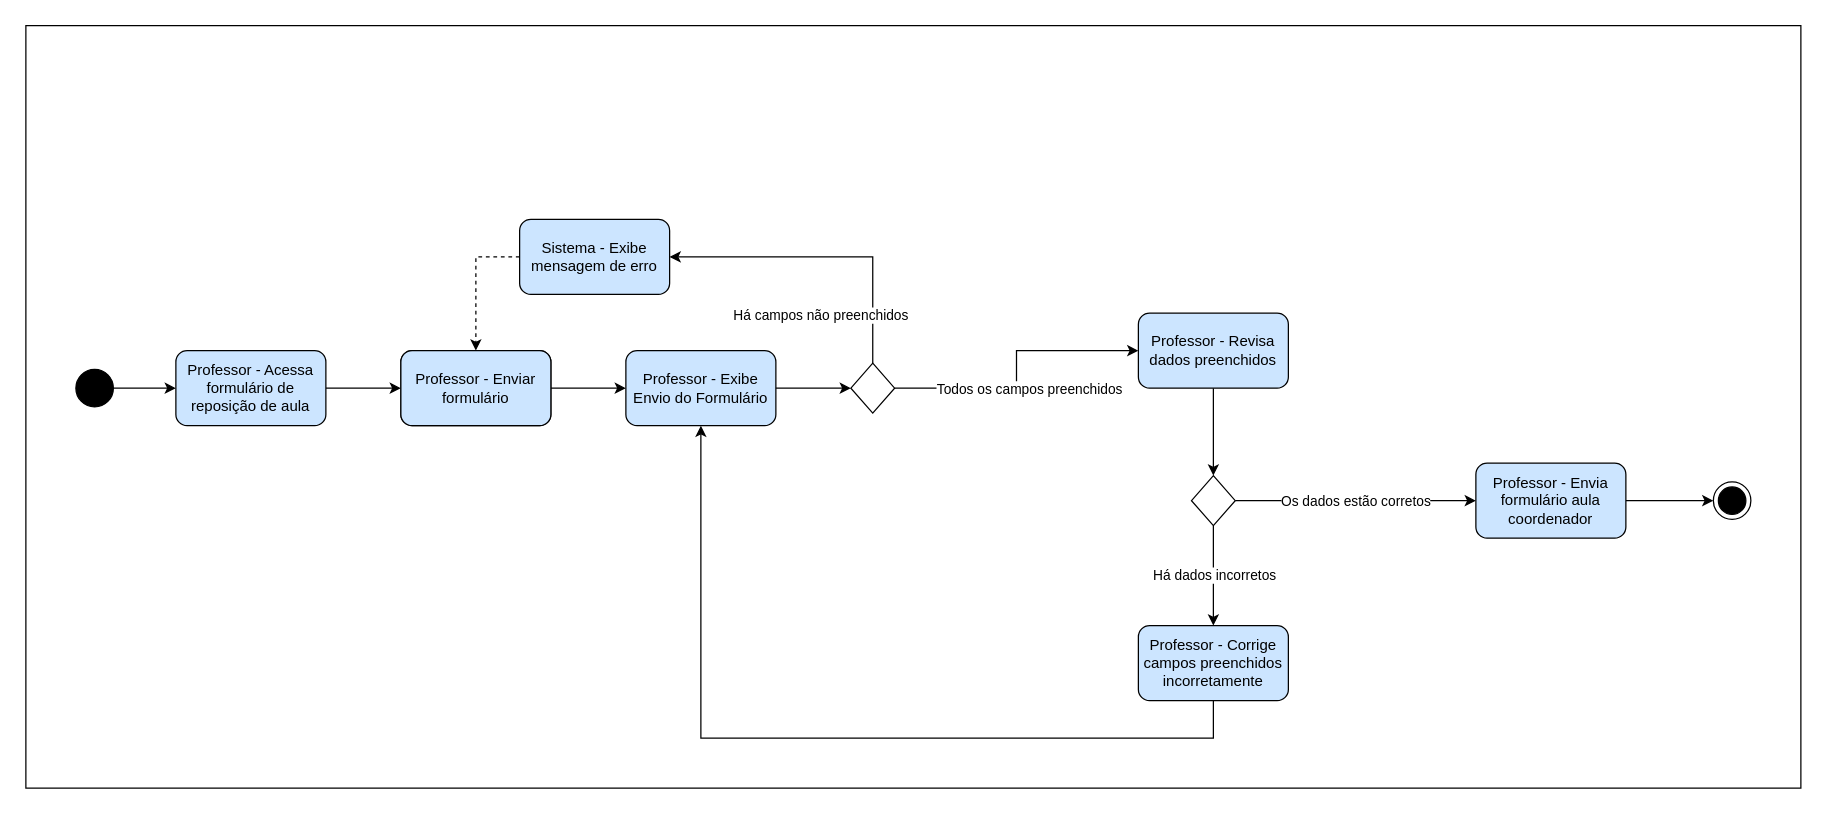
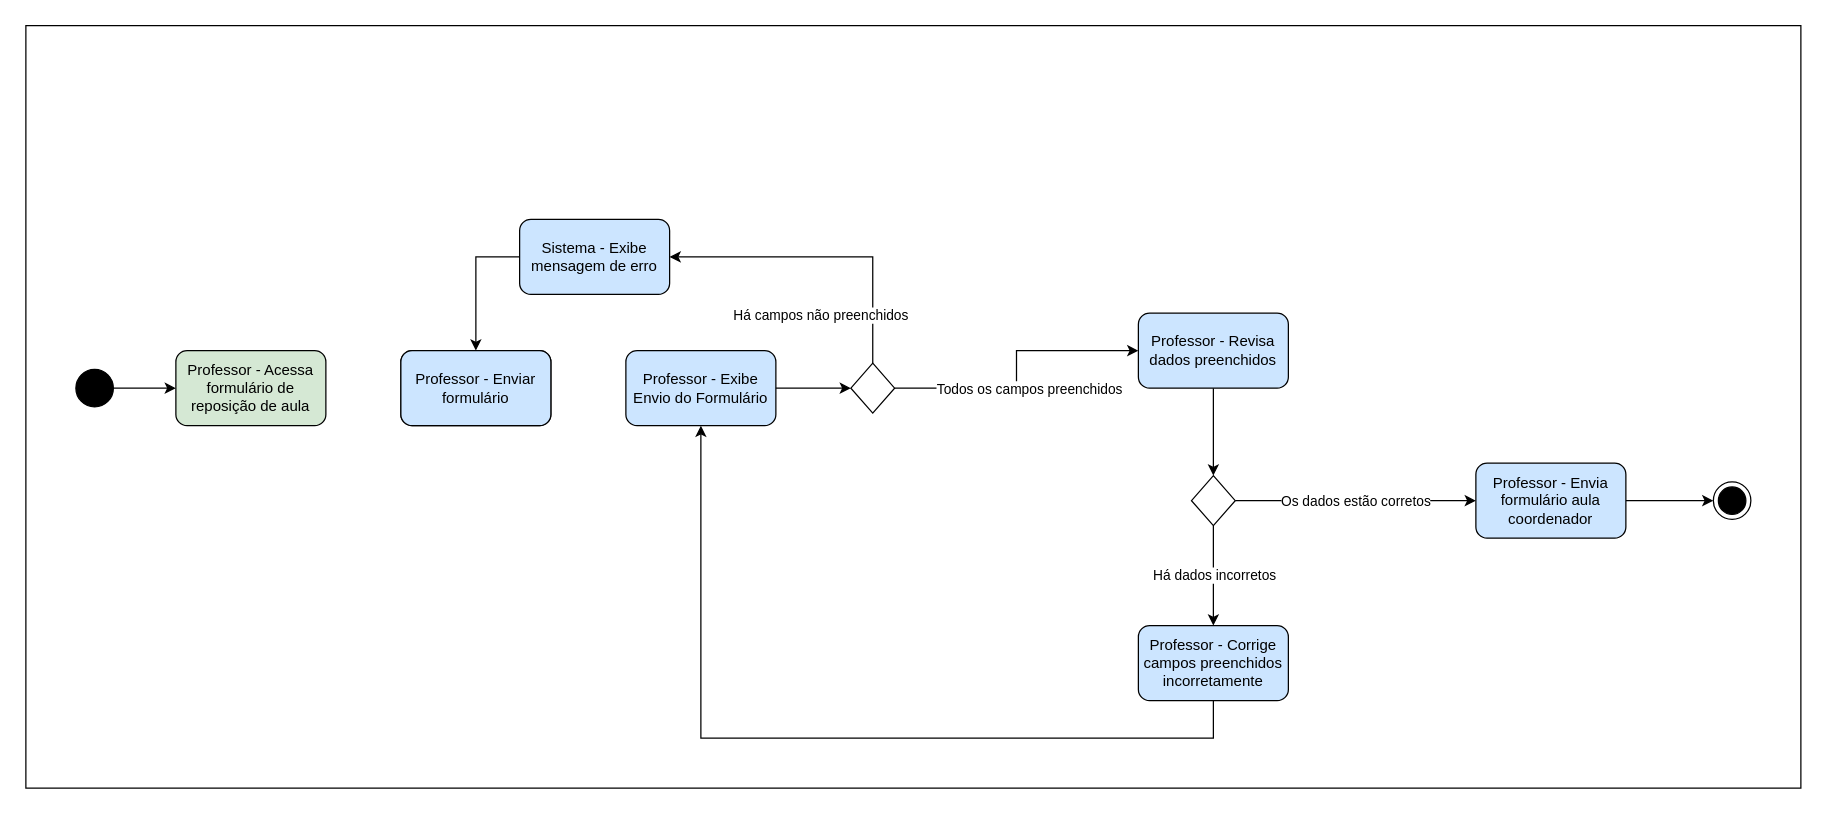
(476, 278) -> (476, 278)
(251, 388) -> (251, 388)
(359, 388) -> none
(584, 388) -> none
